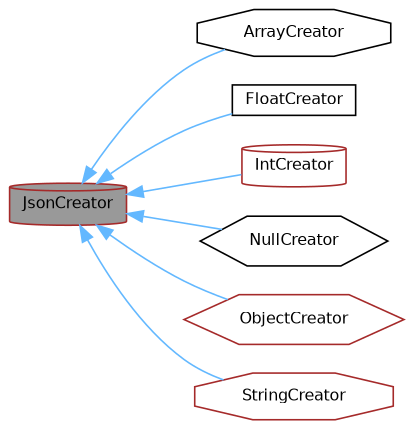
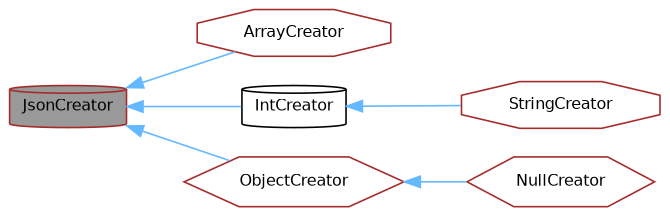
(294, 33) -> (294, 33)
(294, 100) -> none
(294, 166) -> (294, 107)
(183, 223) -> (444, 182)
(294, 241) -> (561, 182)
(144, 322) -> (412, 106)
